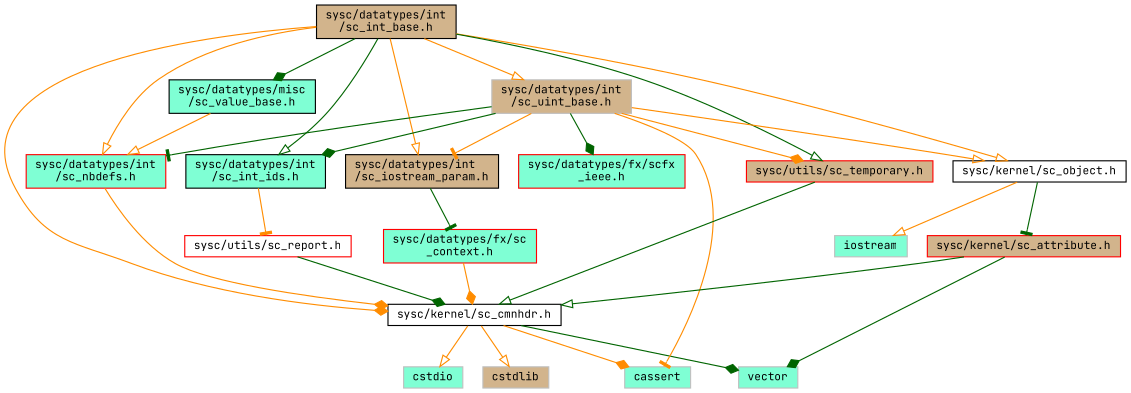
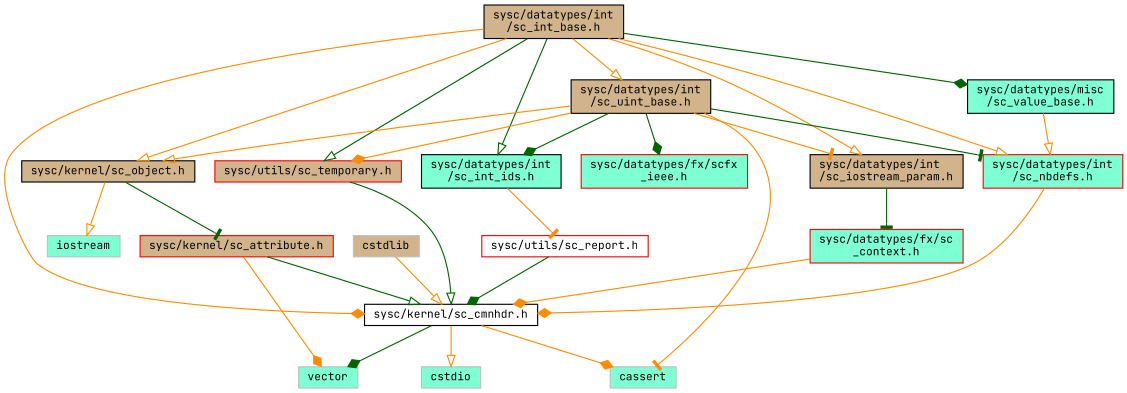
(562, 97) -> (641, 97)
(1040, 171) -> (108, 171)
(902, 309) -> (277, 304)
(492, 342) -> (415, 276)
